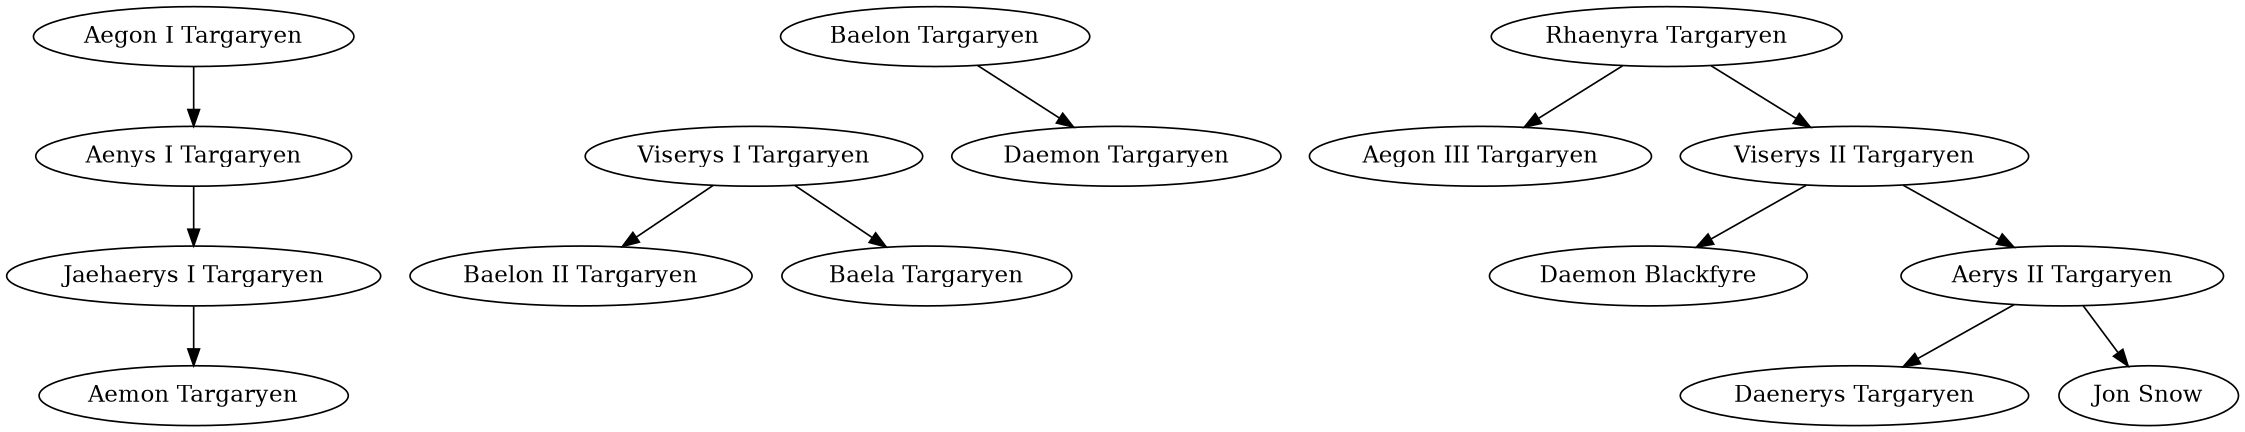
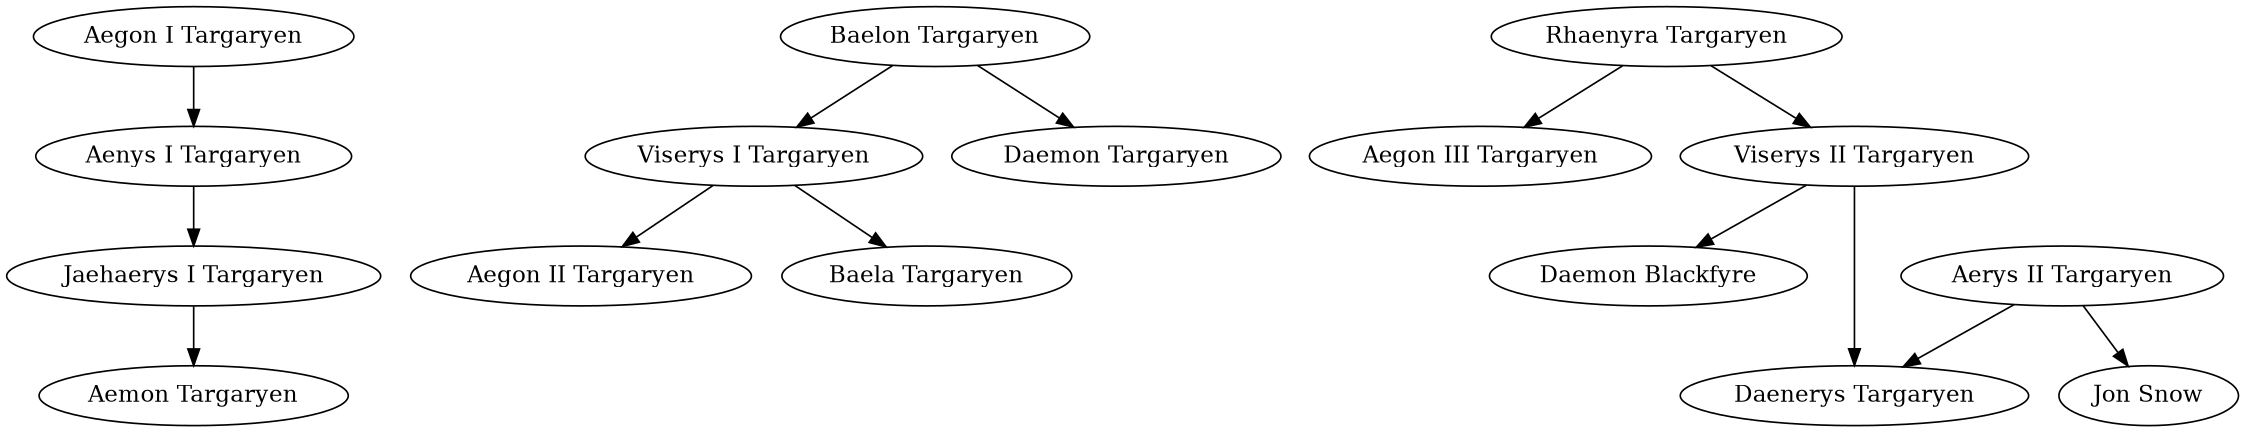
none -> (852, 92)
(1951, 212) -> (1855, 267)
(581, 276) -> (581, 276)
